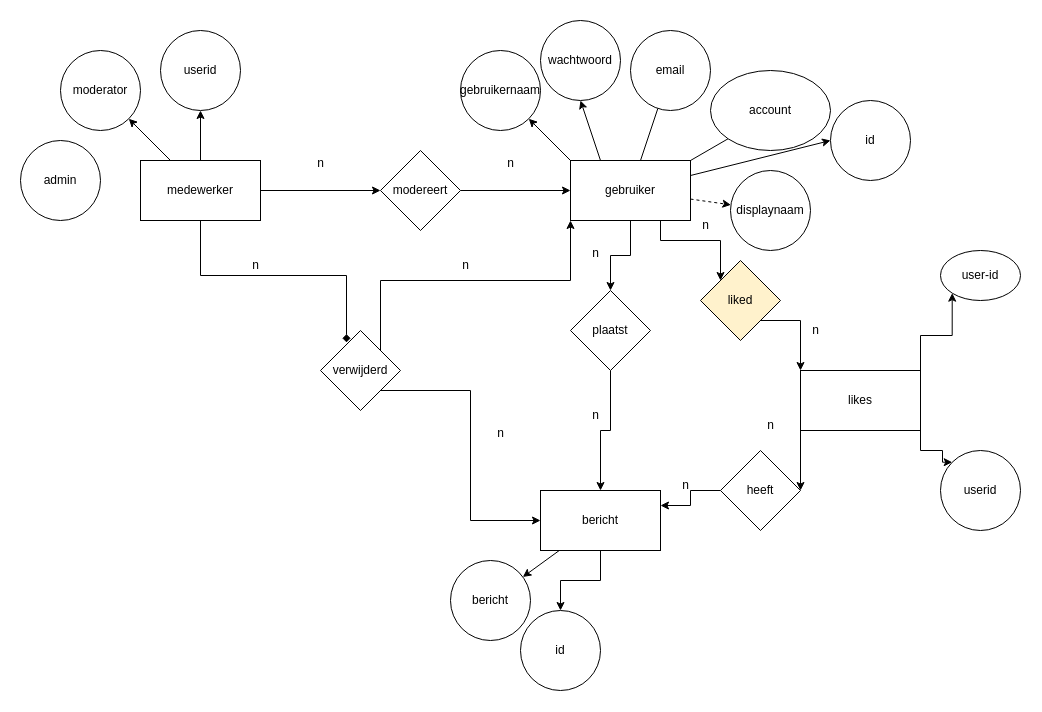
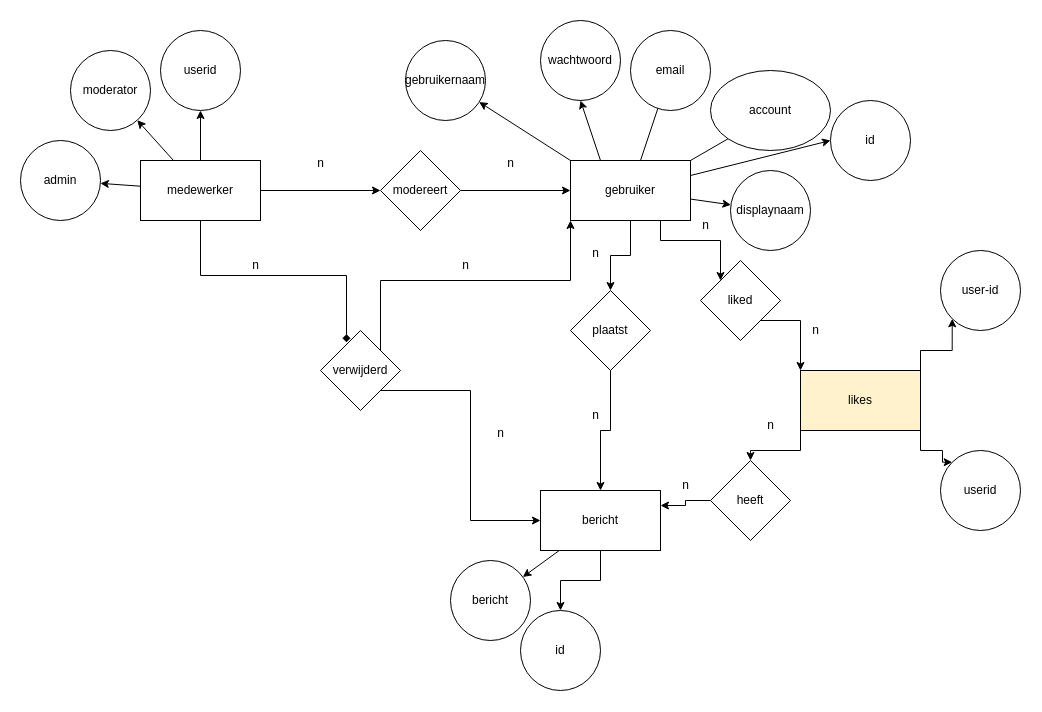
(101, 91) -> (111, 91)
(501, 91) -> (446, 81)
none -> (124, 185)
(708, 202) -> (708, 202)
(981, 276) -> (981, 291)
(741, 301) -> (741, 301)
(861, 401) -> (861, 401)
(761, 491) -> (751, 501)
